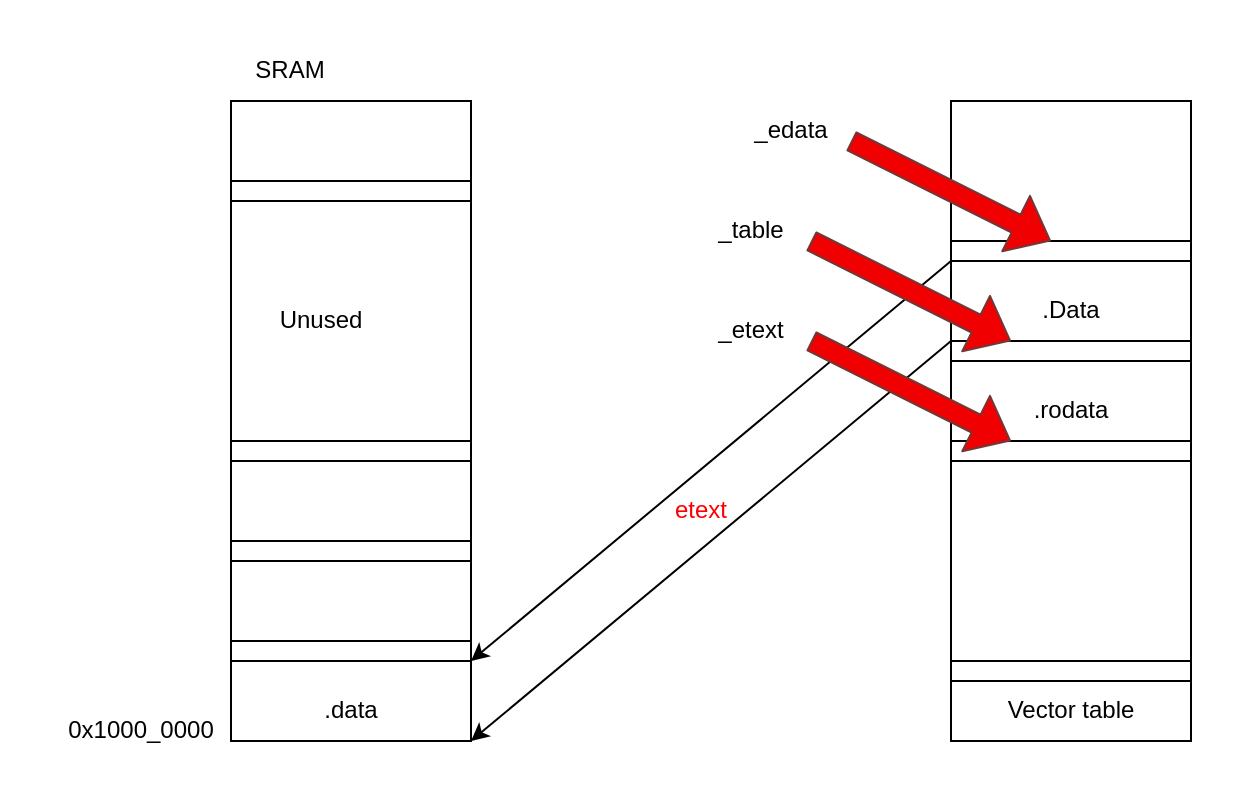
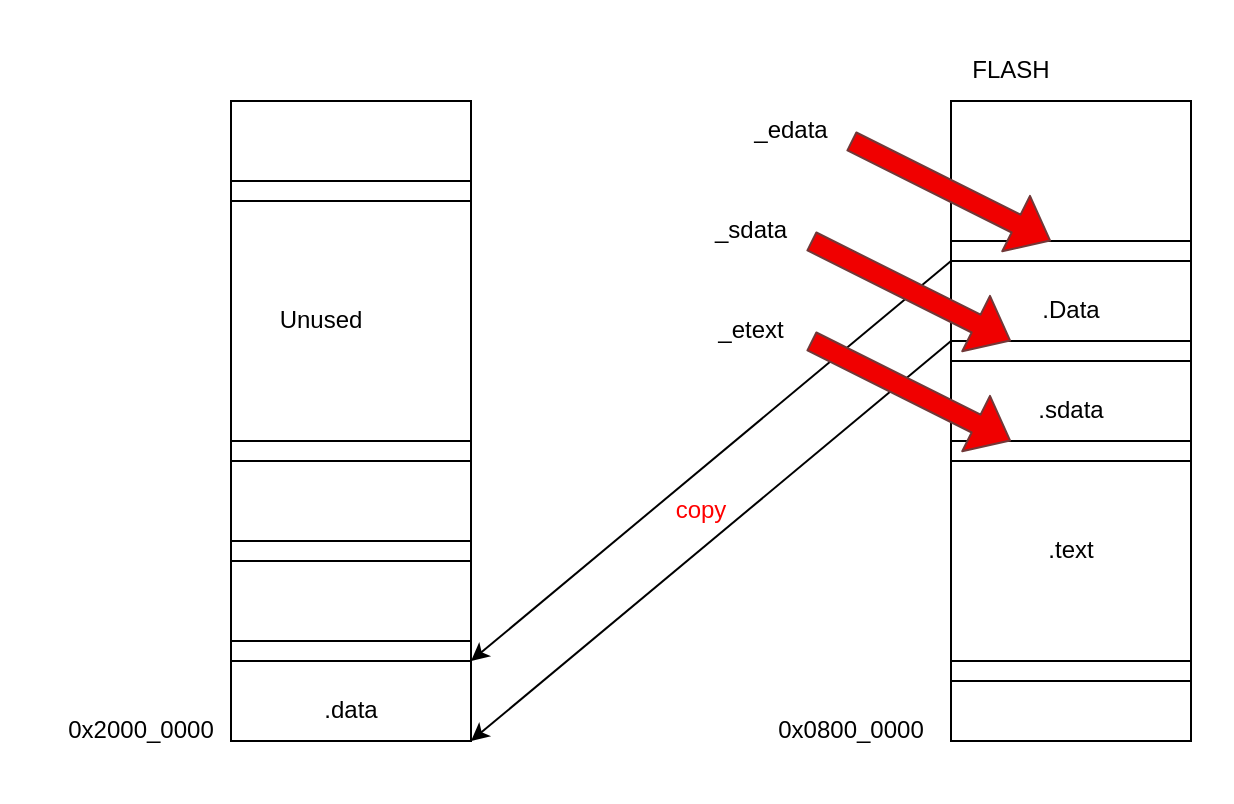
(291, 71) -> none
none -> (1011, 71)
(752, 231) -> (752, 231)
(1072, 411) -> (1072, 411)
(702, 511) -> (702, 511)
none -> (1071, 551)
(1071, 711) -> none
(142, 731) -> (142, 731)
none -> (851, 731)
